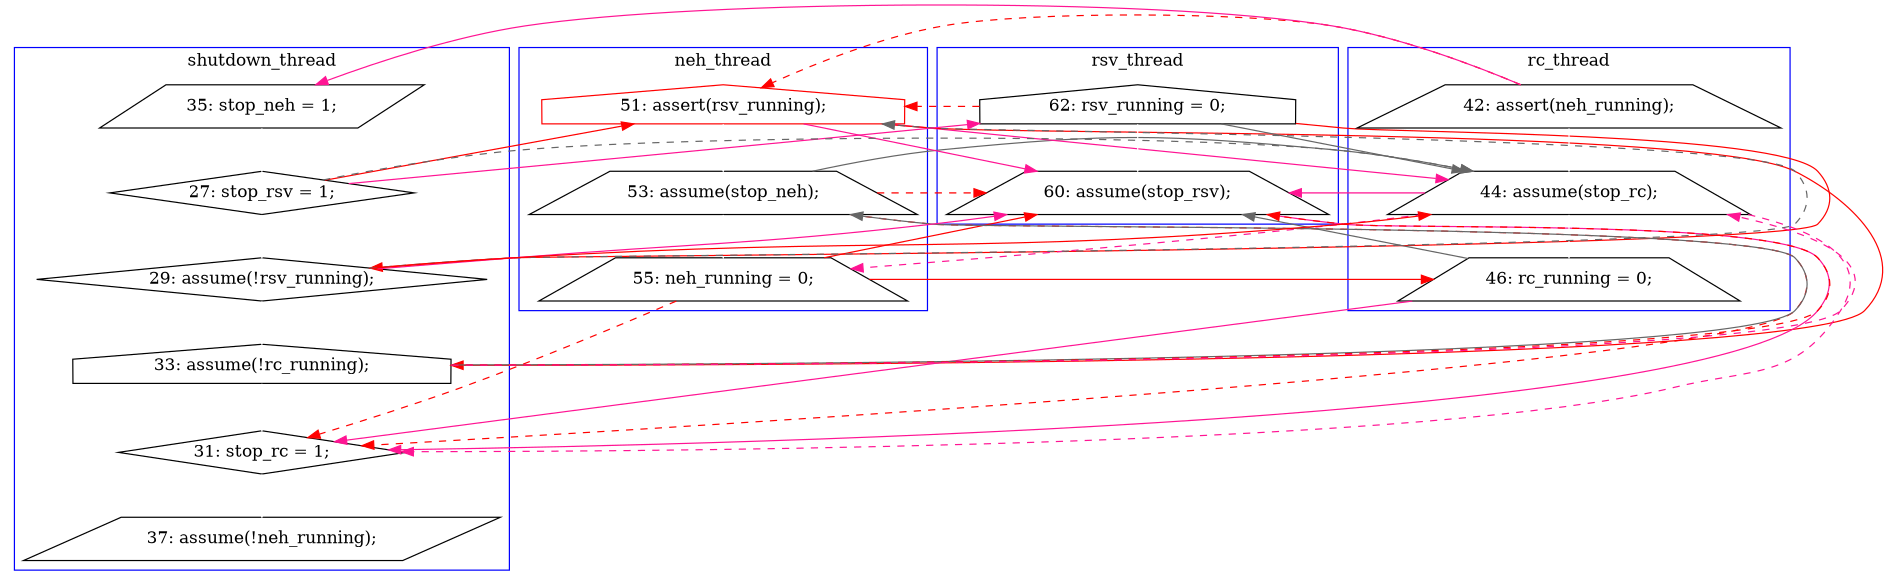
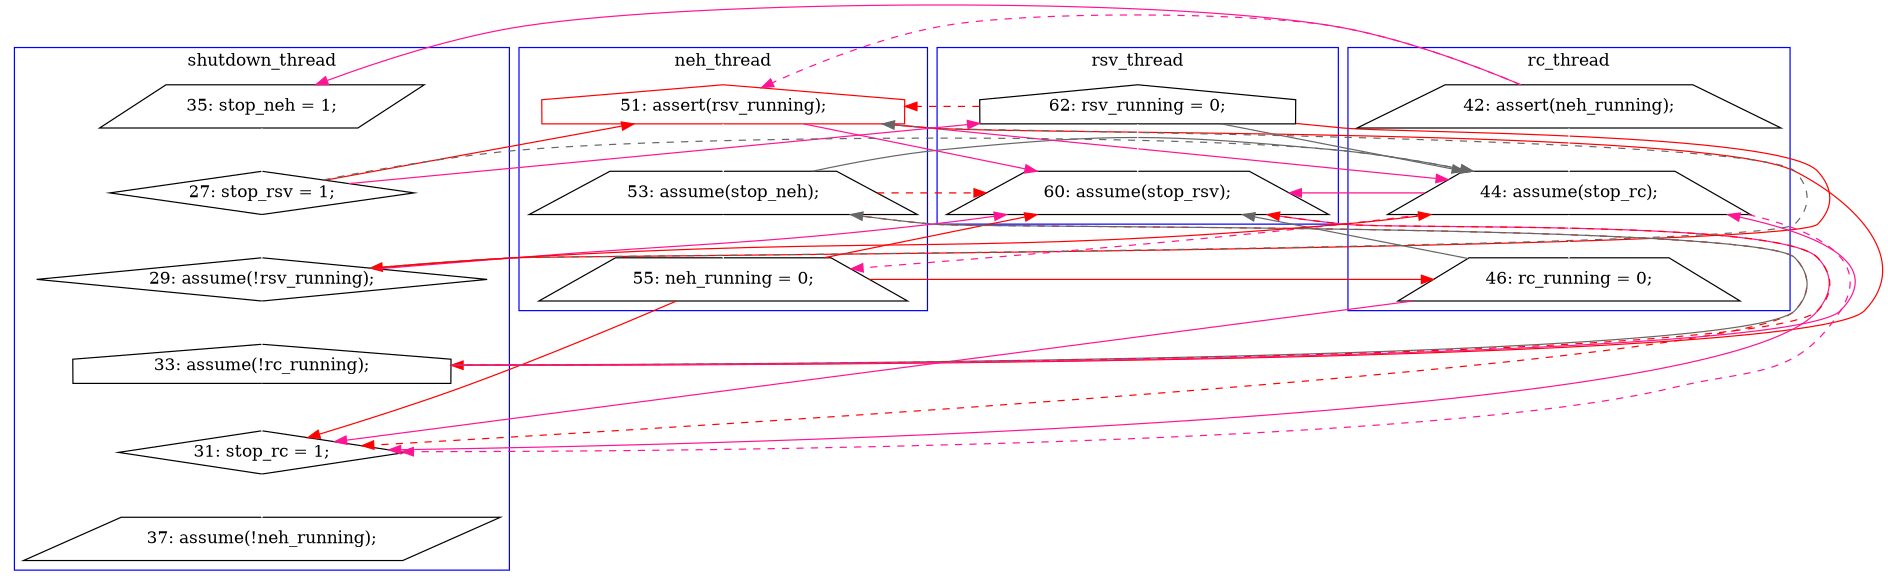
(1089, 15) -> (1089, 15)
(1234, 357) -> (1234, 357)
(500, 373) -> (500, 373)
